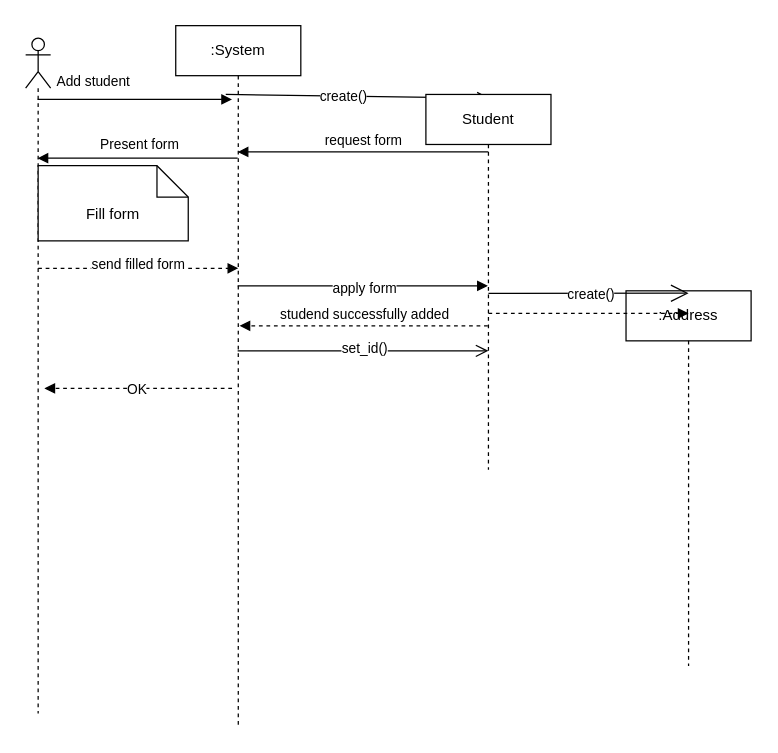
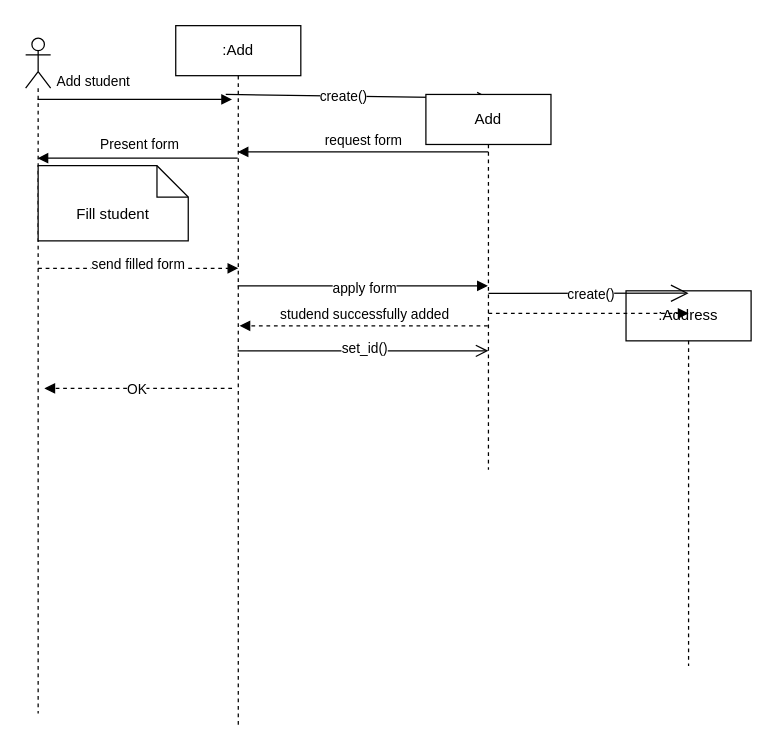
(238, 51) -> (238, 51)
(488, 119) -> (488, 119)
(113, 215) -> (113, 215)
